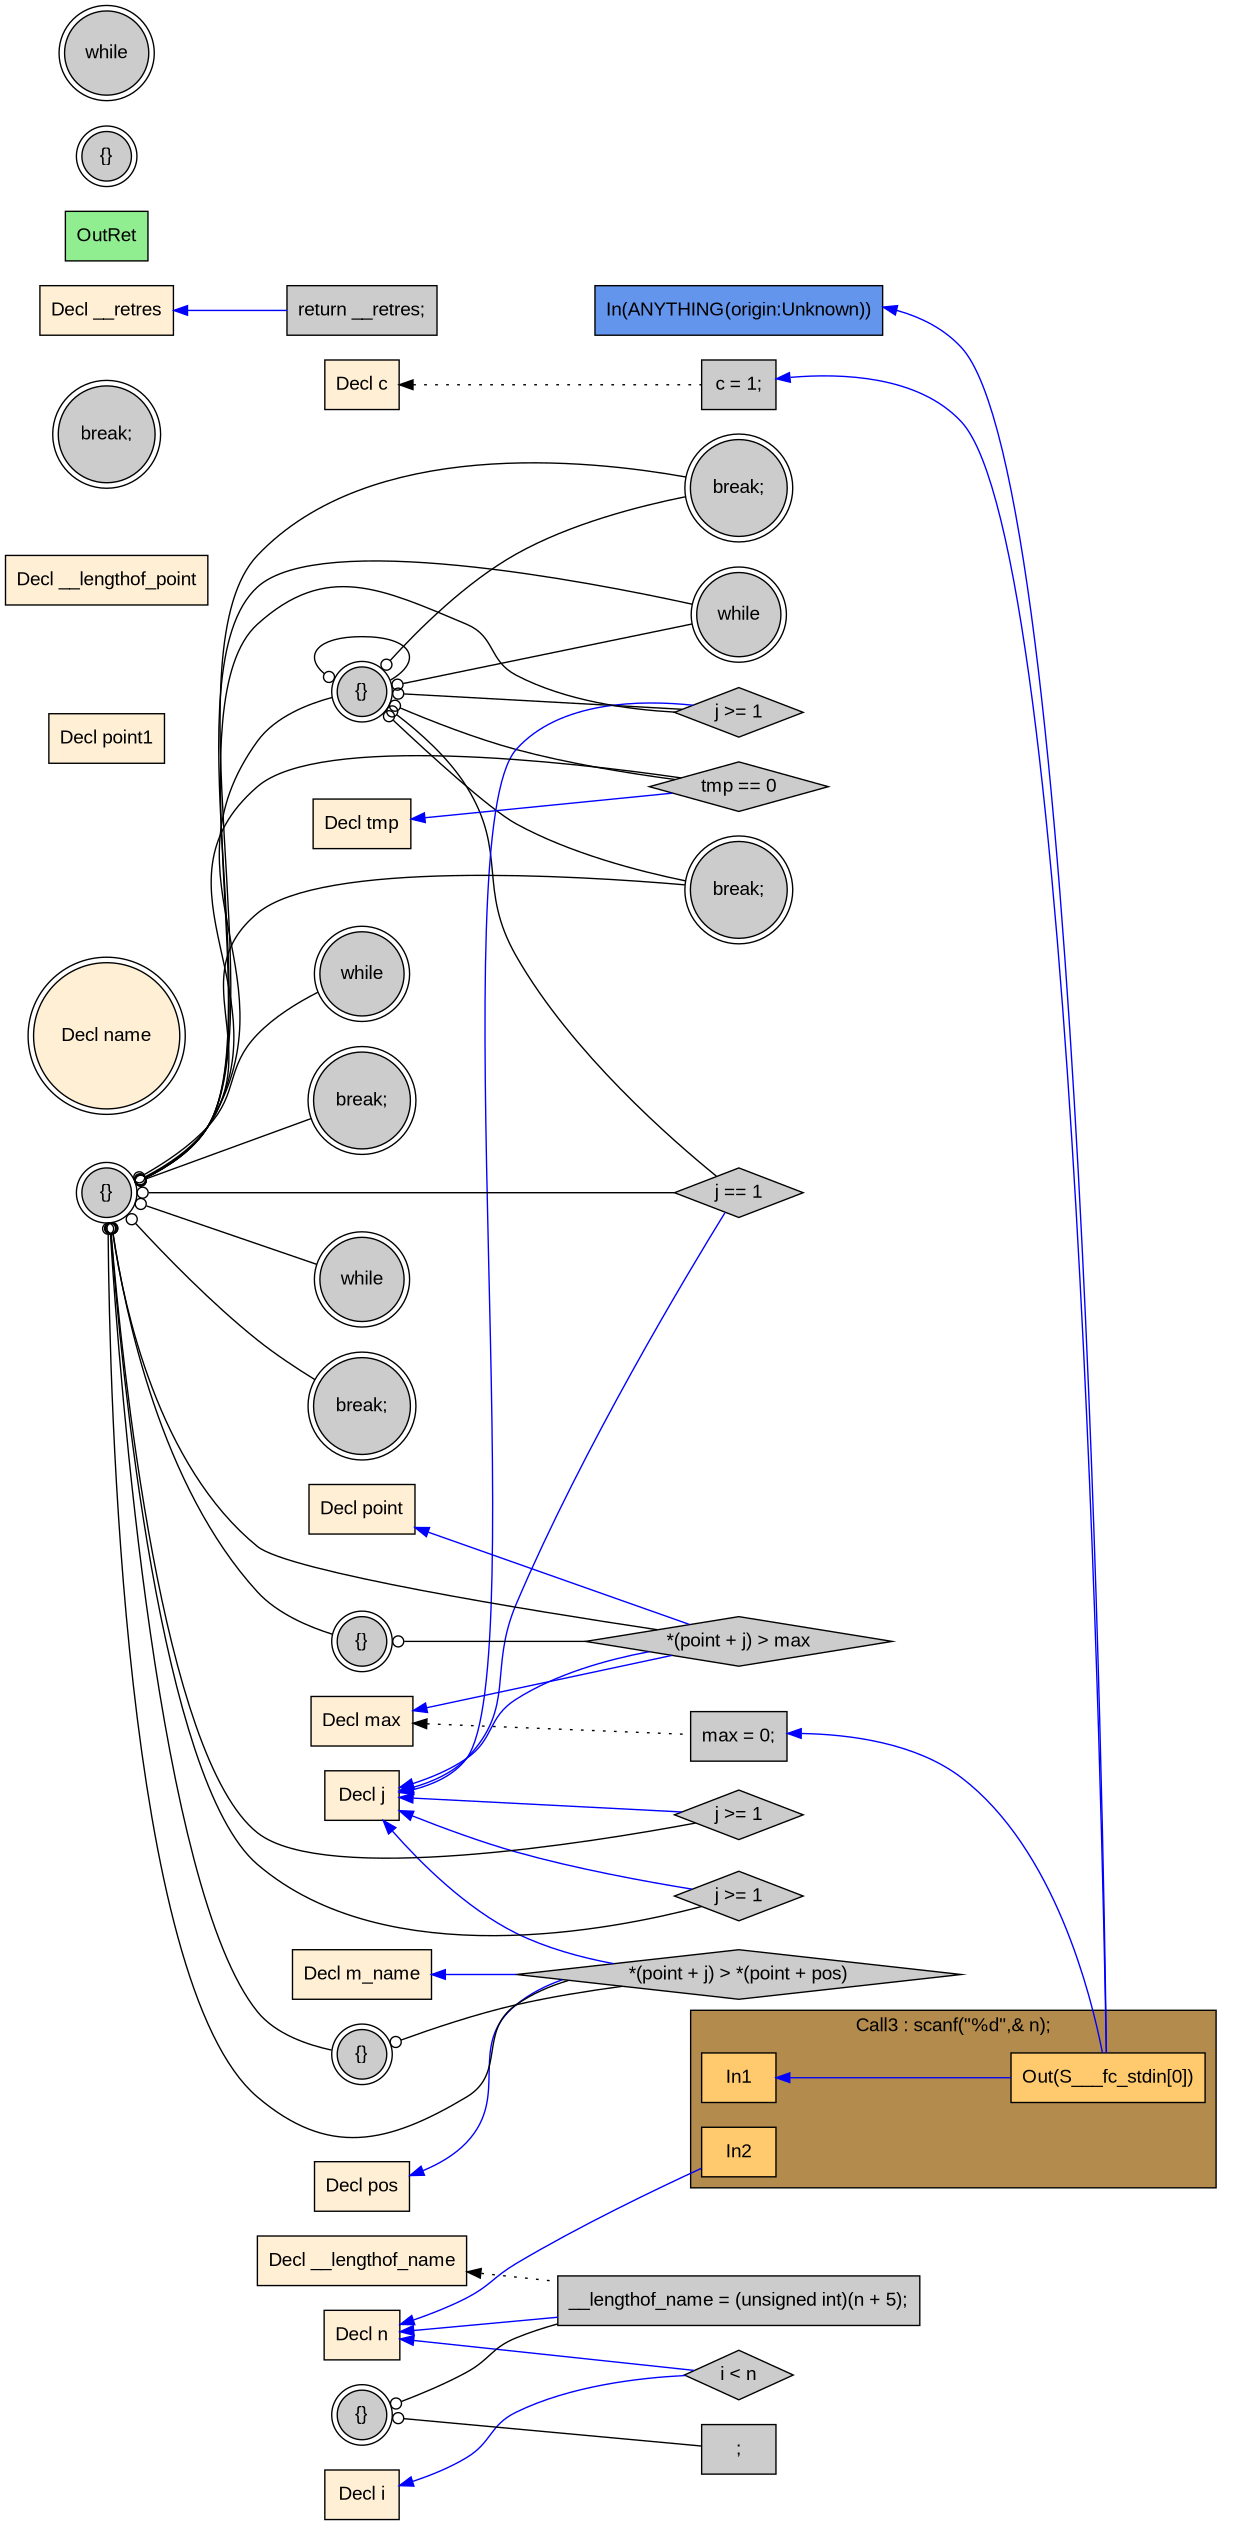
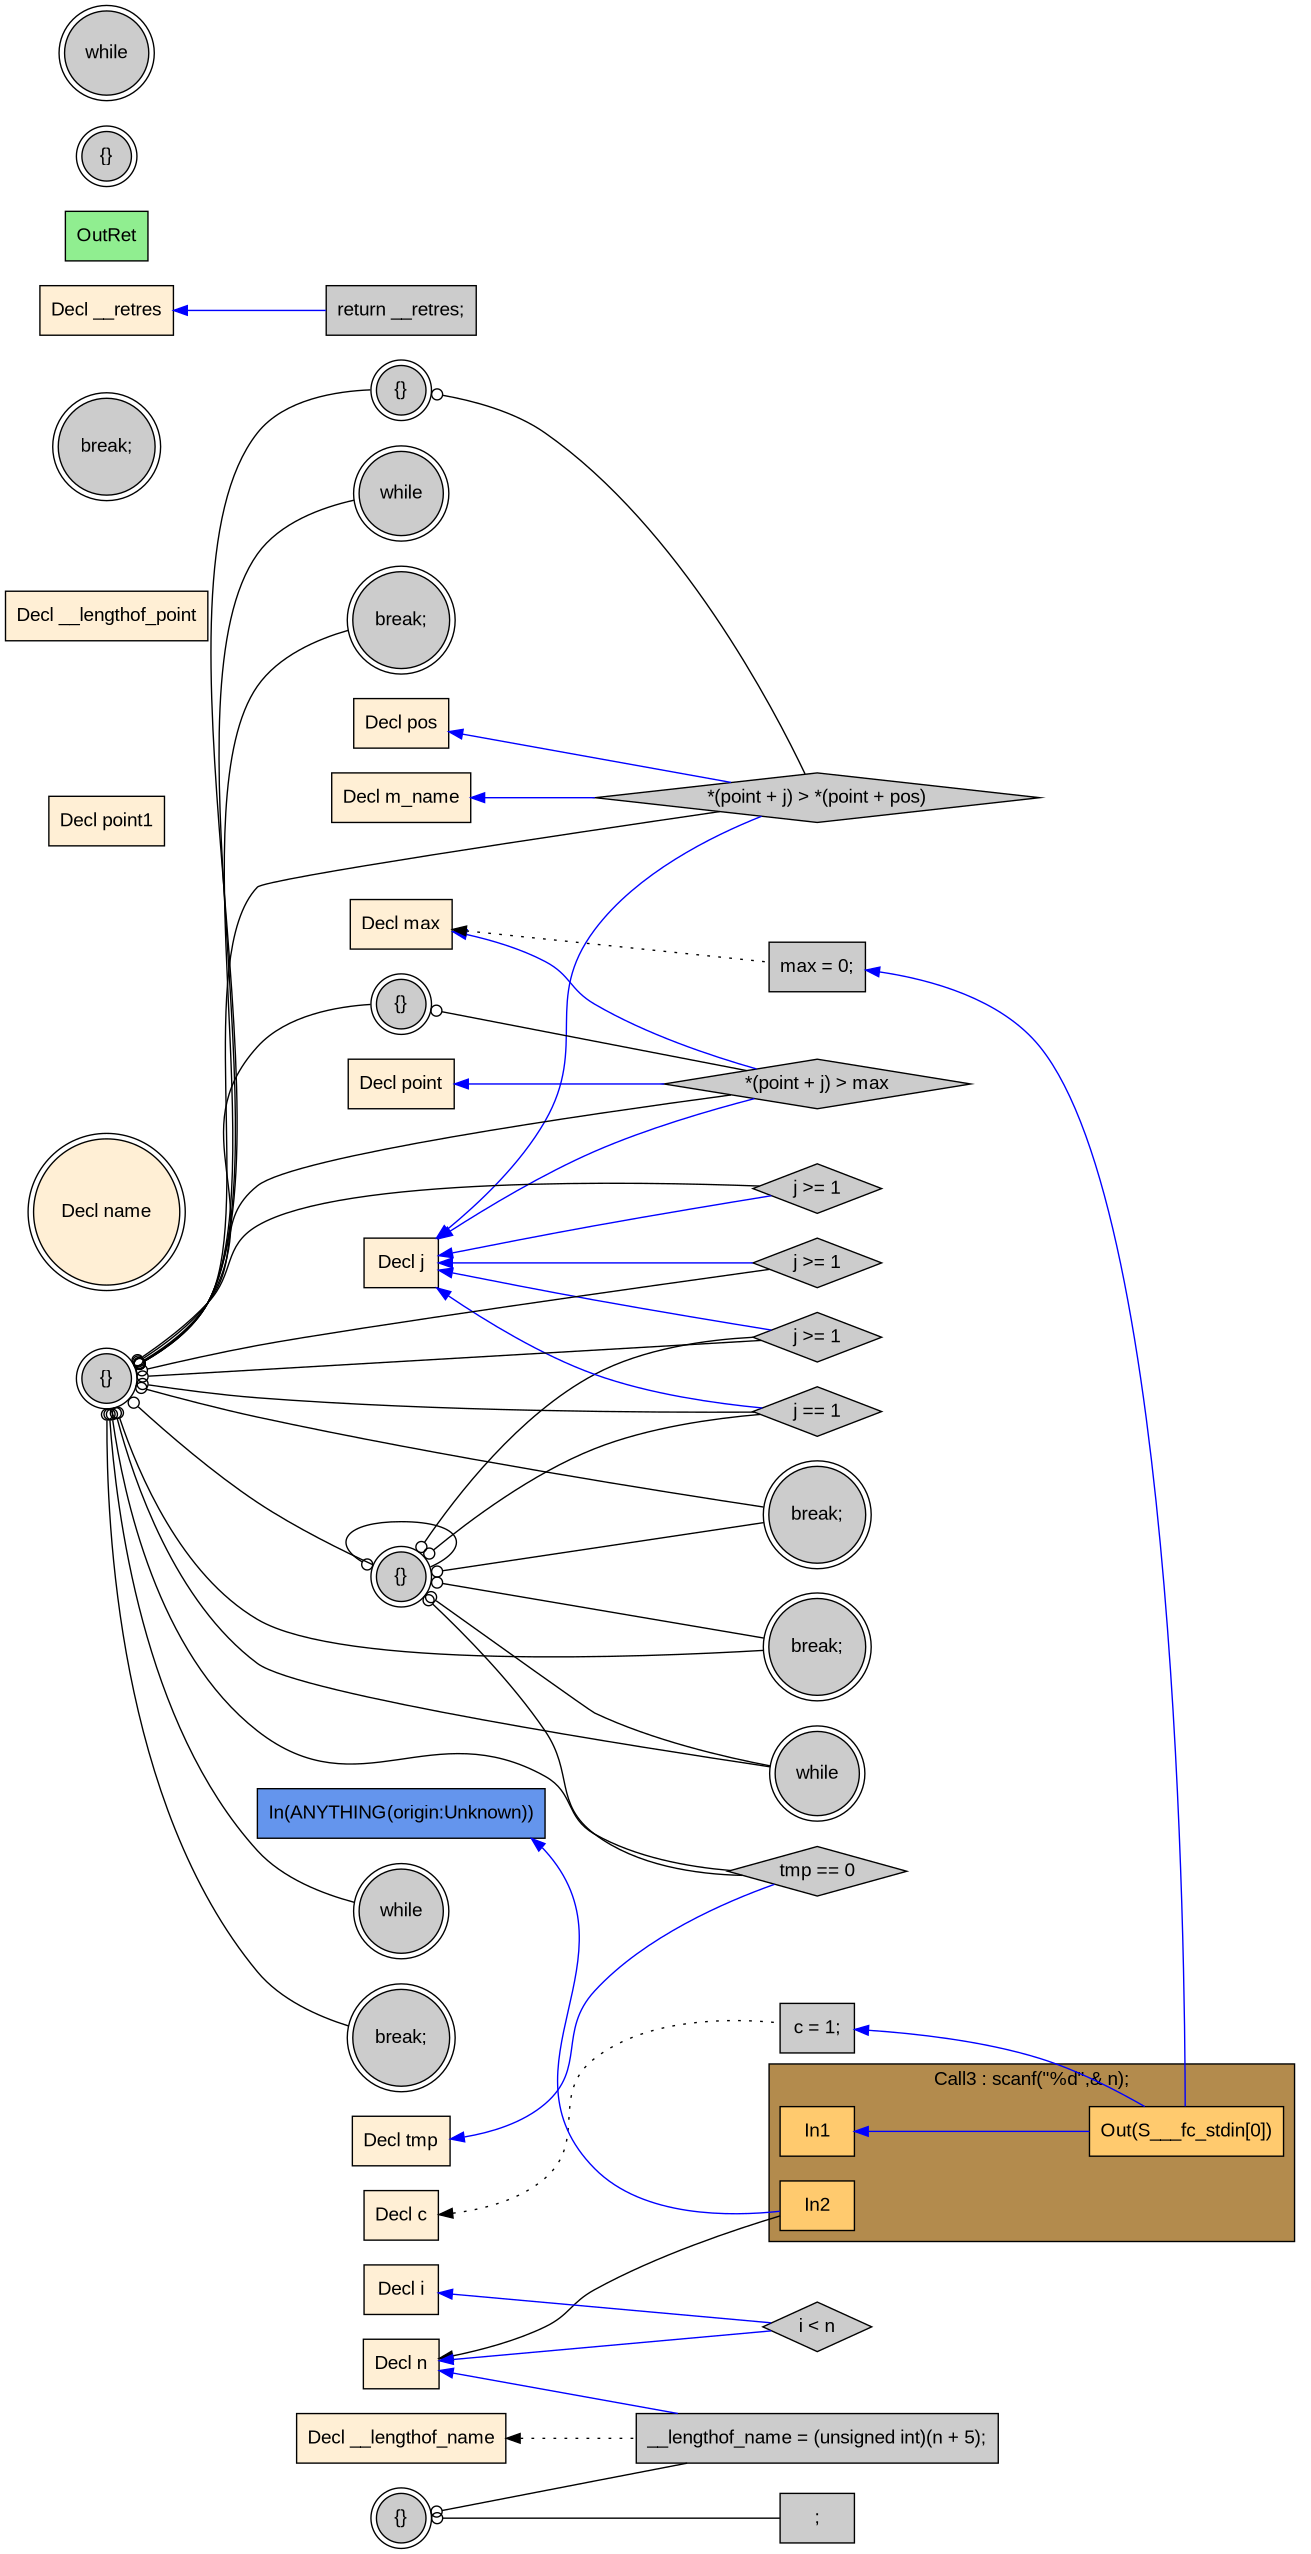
(1042, 710) -> (561, 2105)
(555, 2241) -> (613, 2280)
